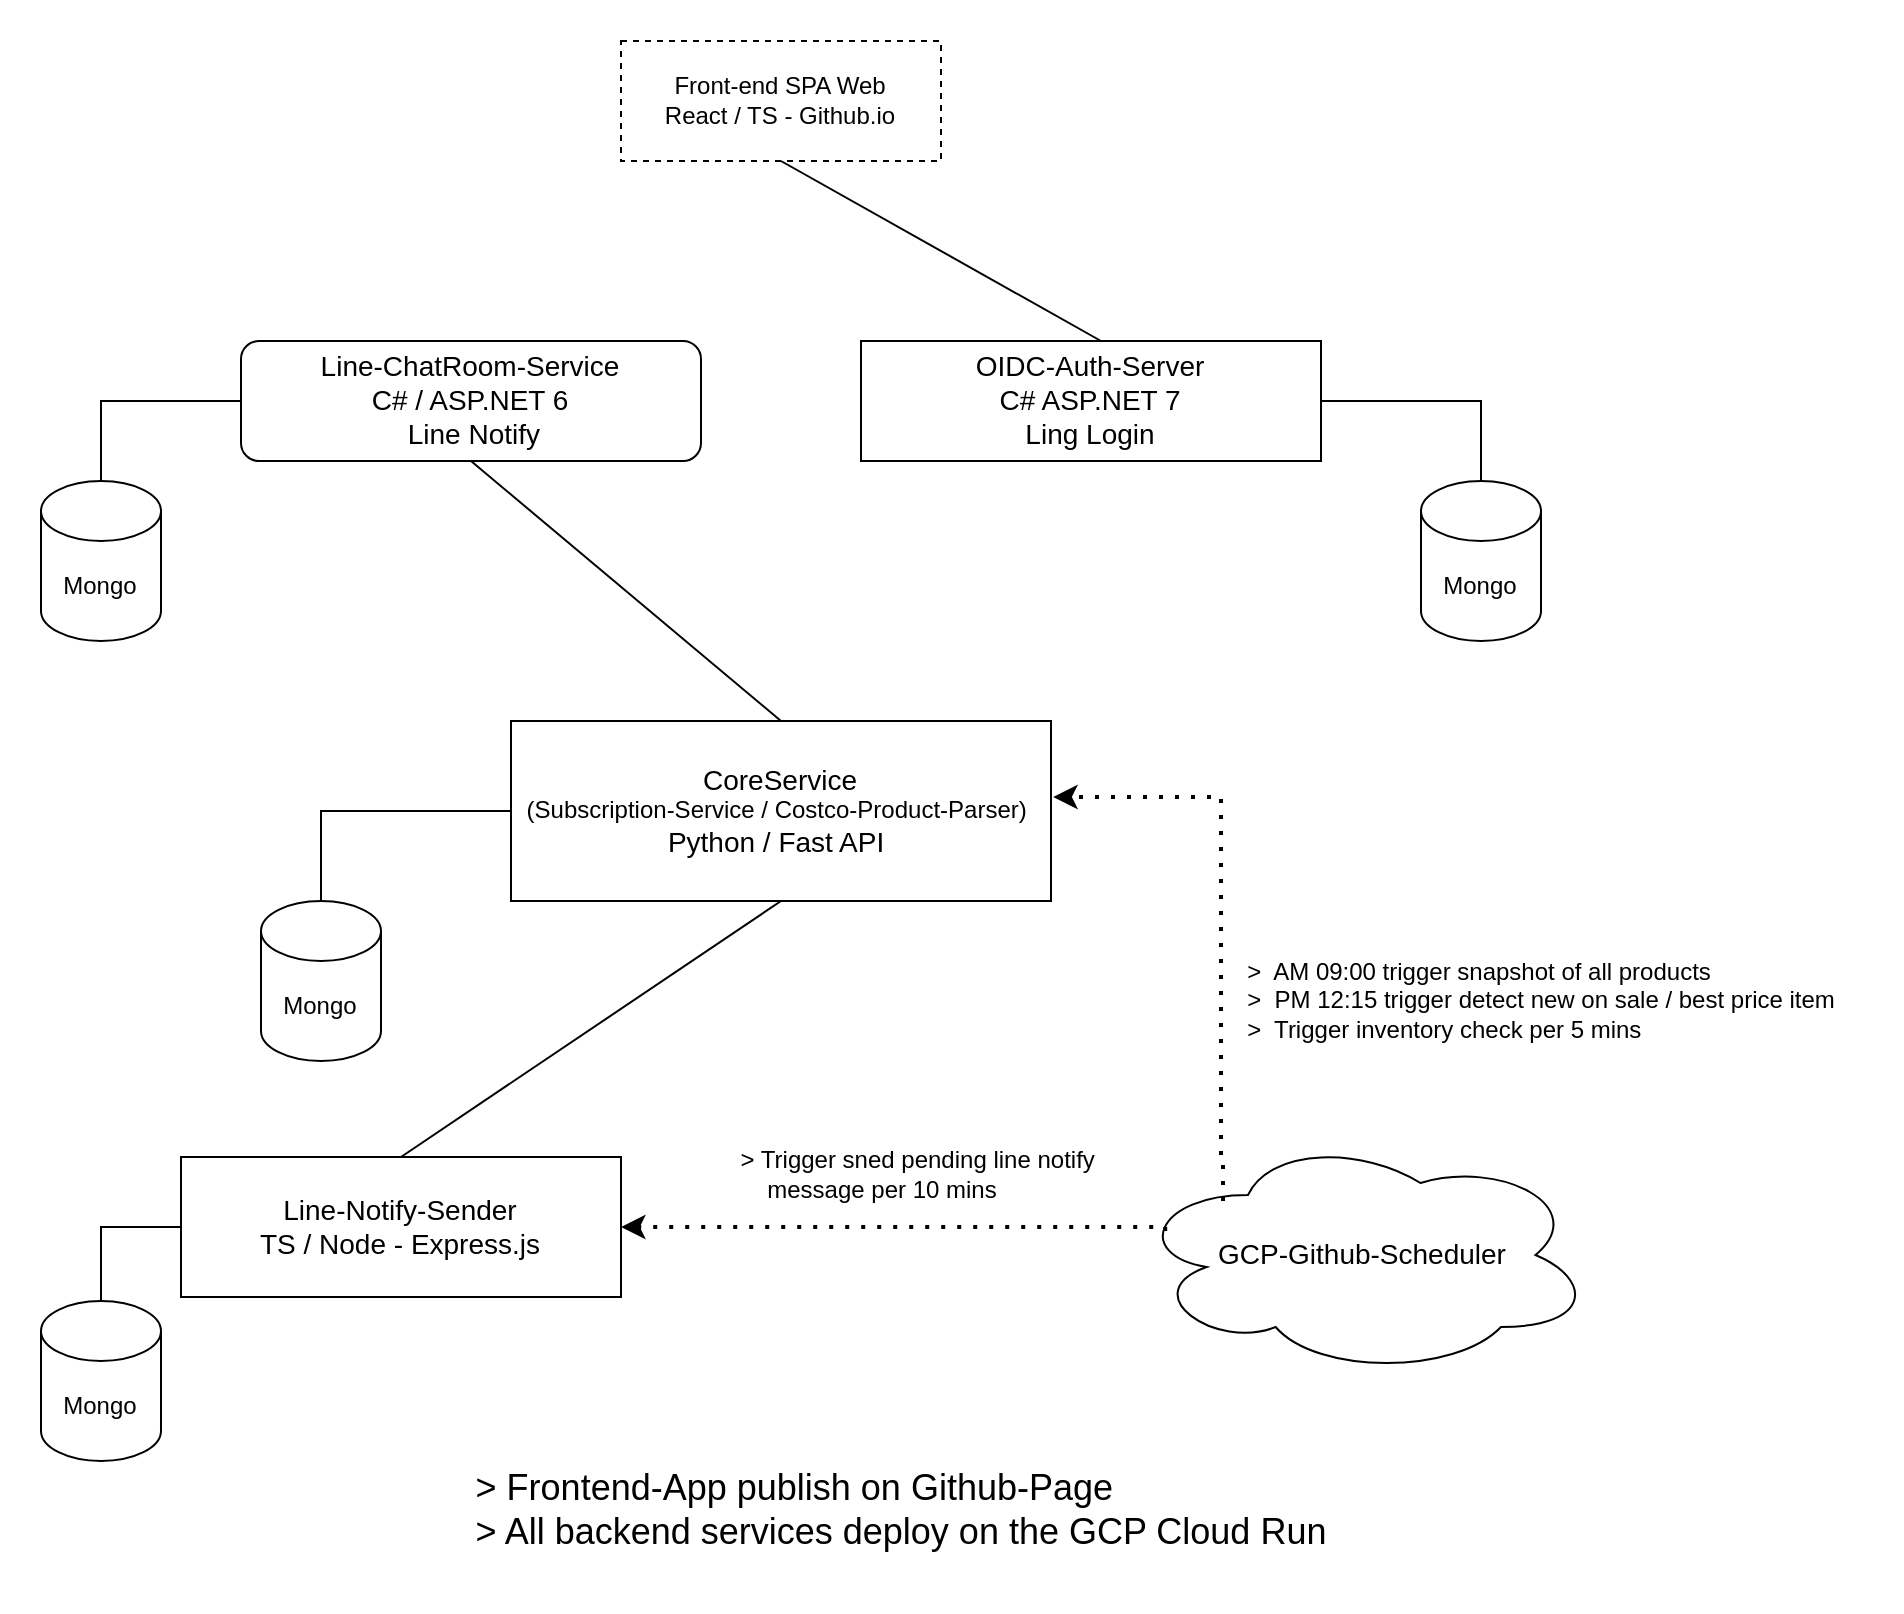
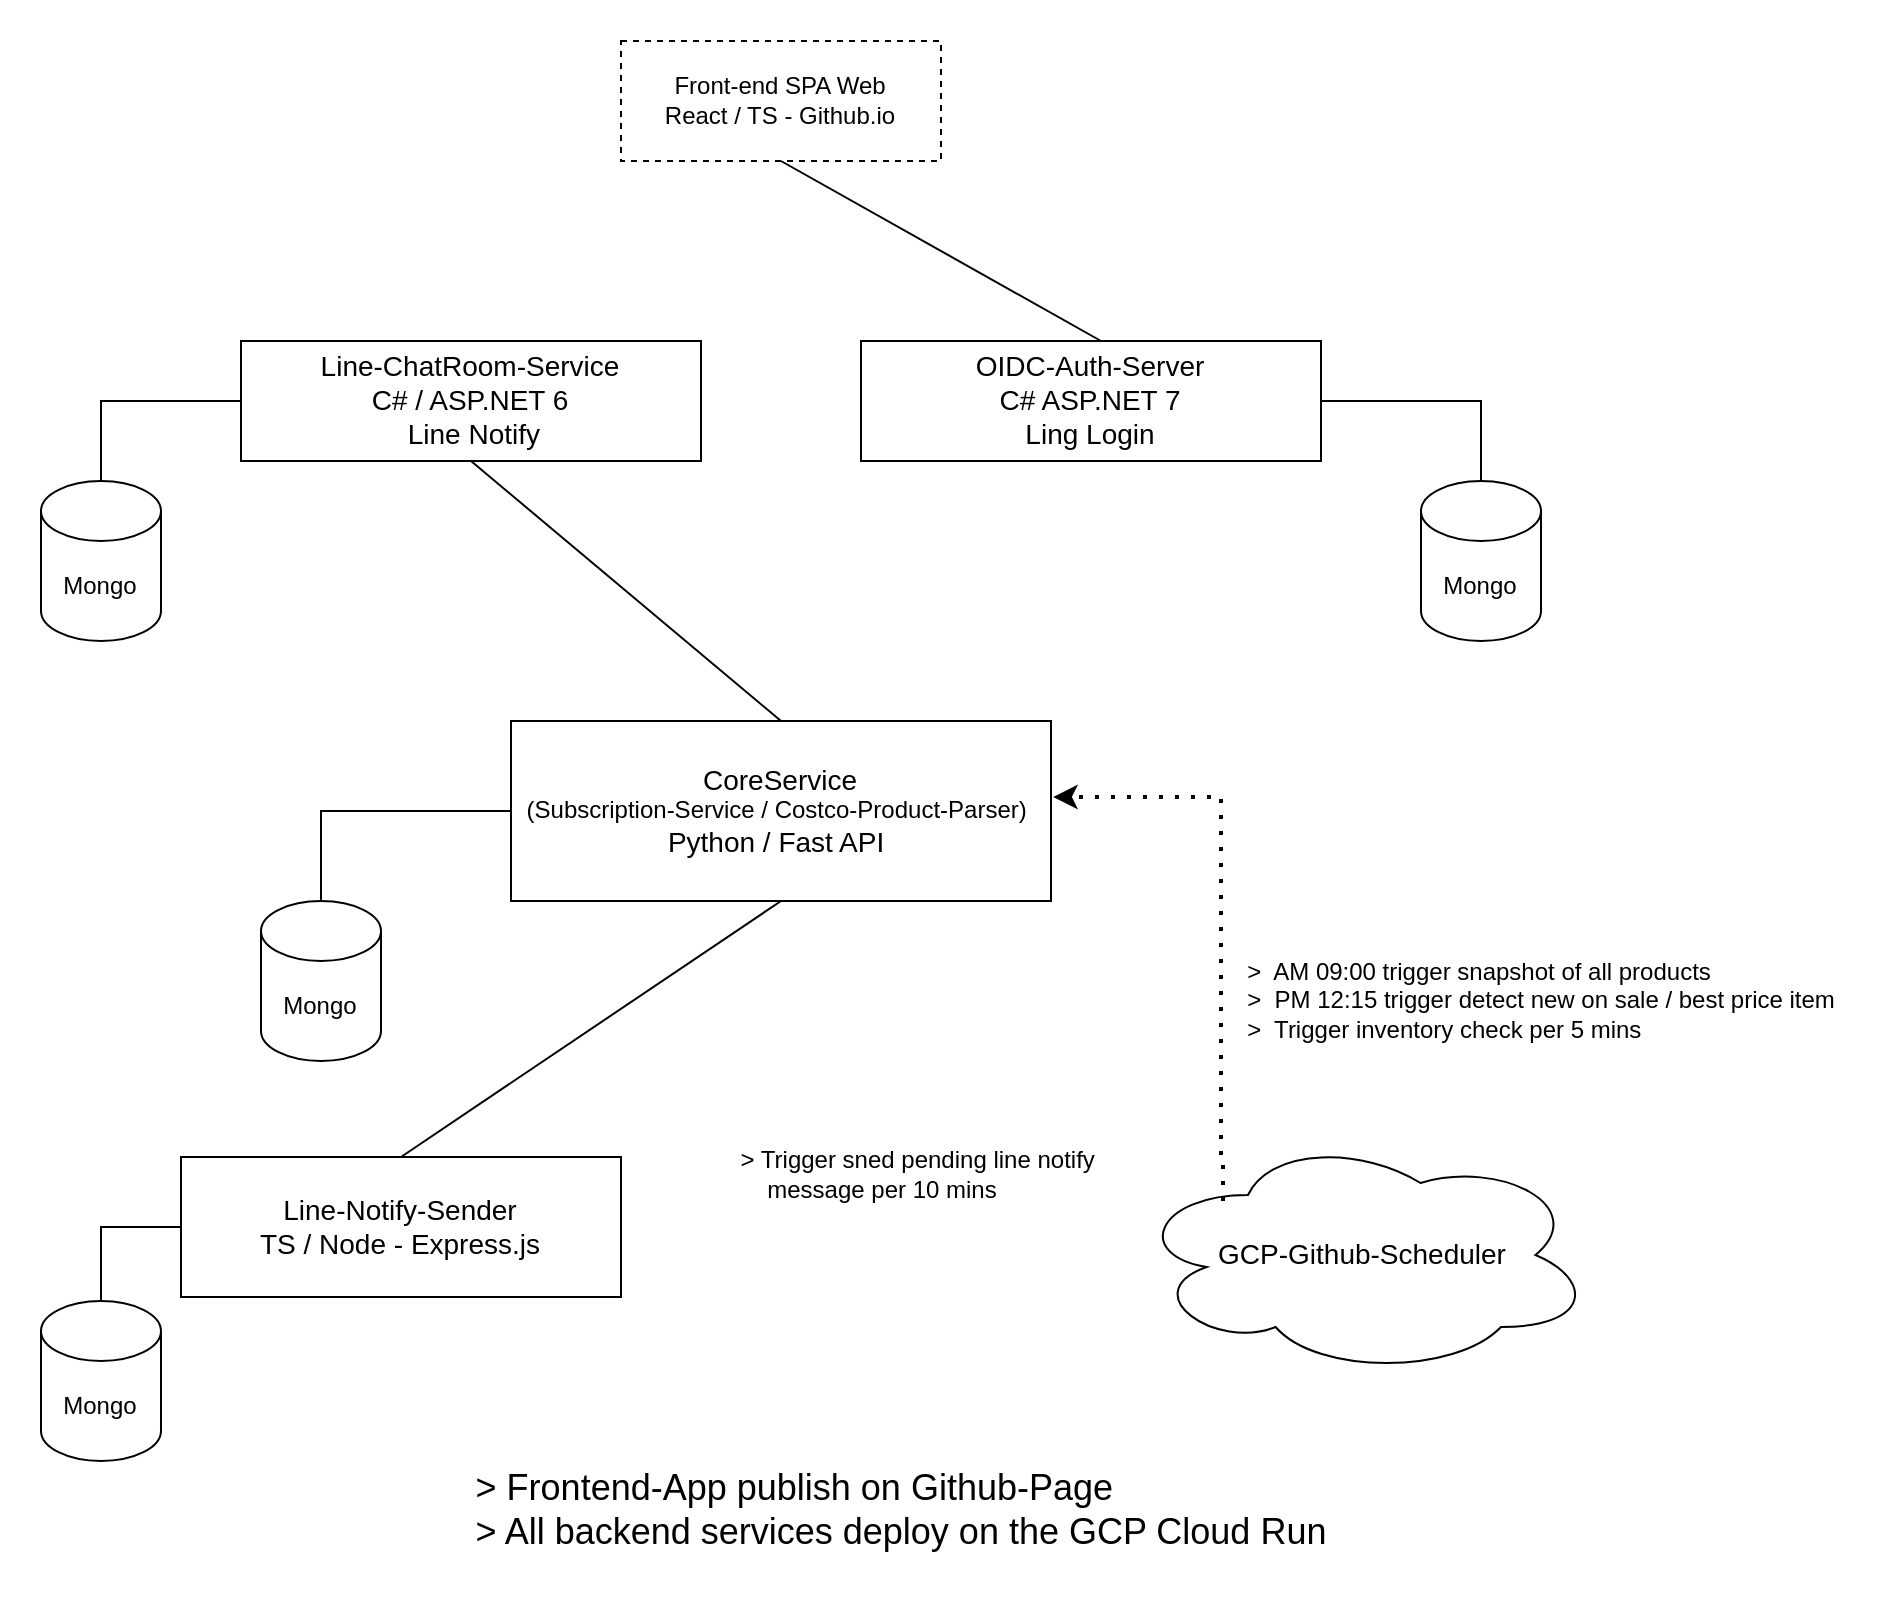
(471, 401) -> (471, 401)
(1161, 1227) -> none
